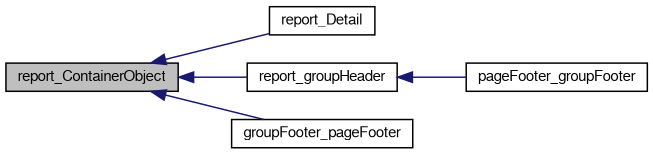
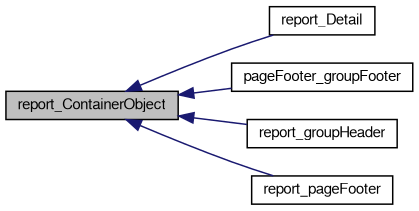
(439, 77) -> (213, 91)
(322, 134) -> (322, 190)
